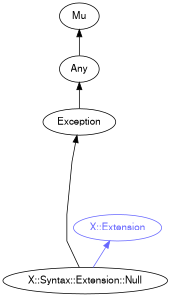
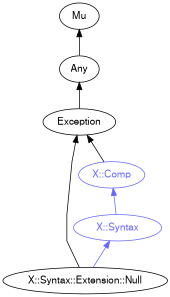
none -> (112, 175)
(118, 228) -> (118, 228)
